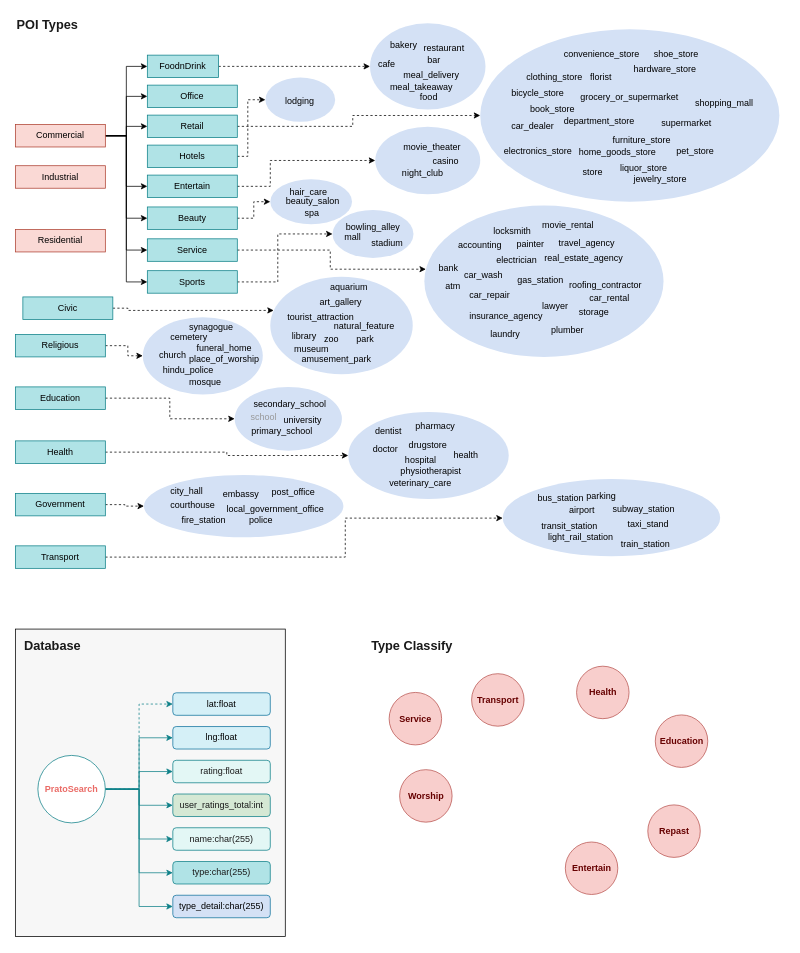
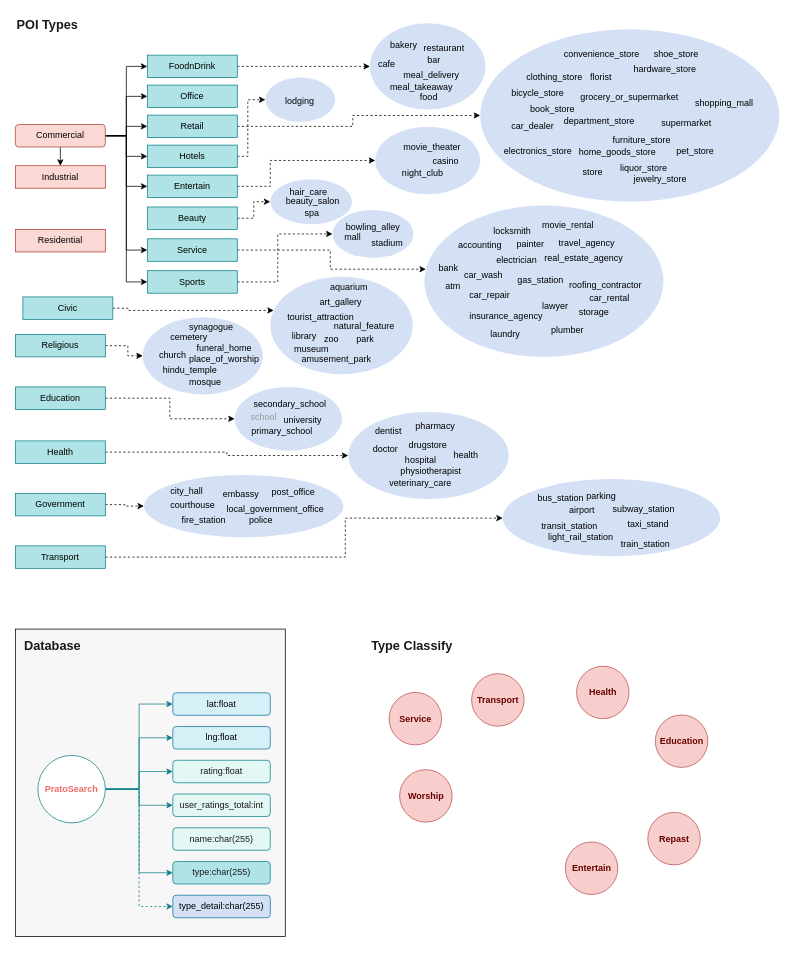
(183, 66) -> (192, 66)
(60, 135) -> (60, 135)
none -> (136, 156)
(136, 218) -> (60, 153)
(190, 370) -> (191, 370)
(139, 706) -> (139, 706)
(222, 805) -> (222, 805)
(674, 831) -> (674, 839)
(166, 839) -> none
(139, 904) -> (139, 904)
